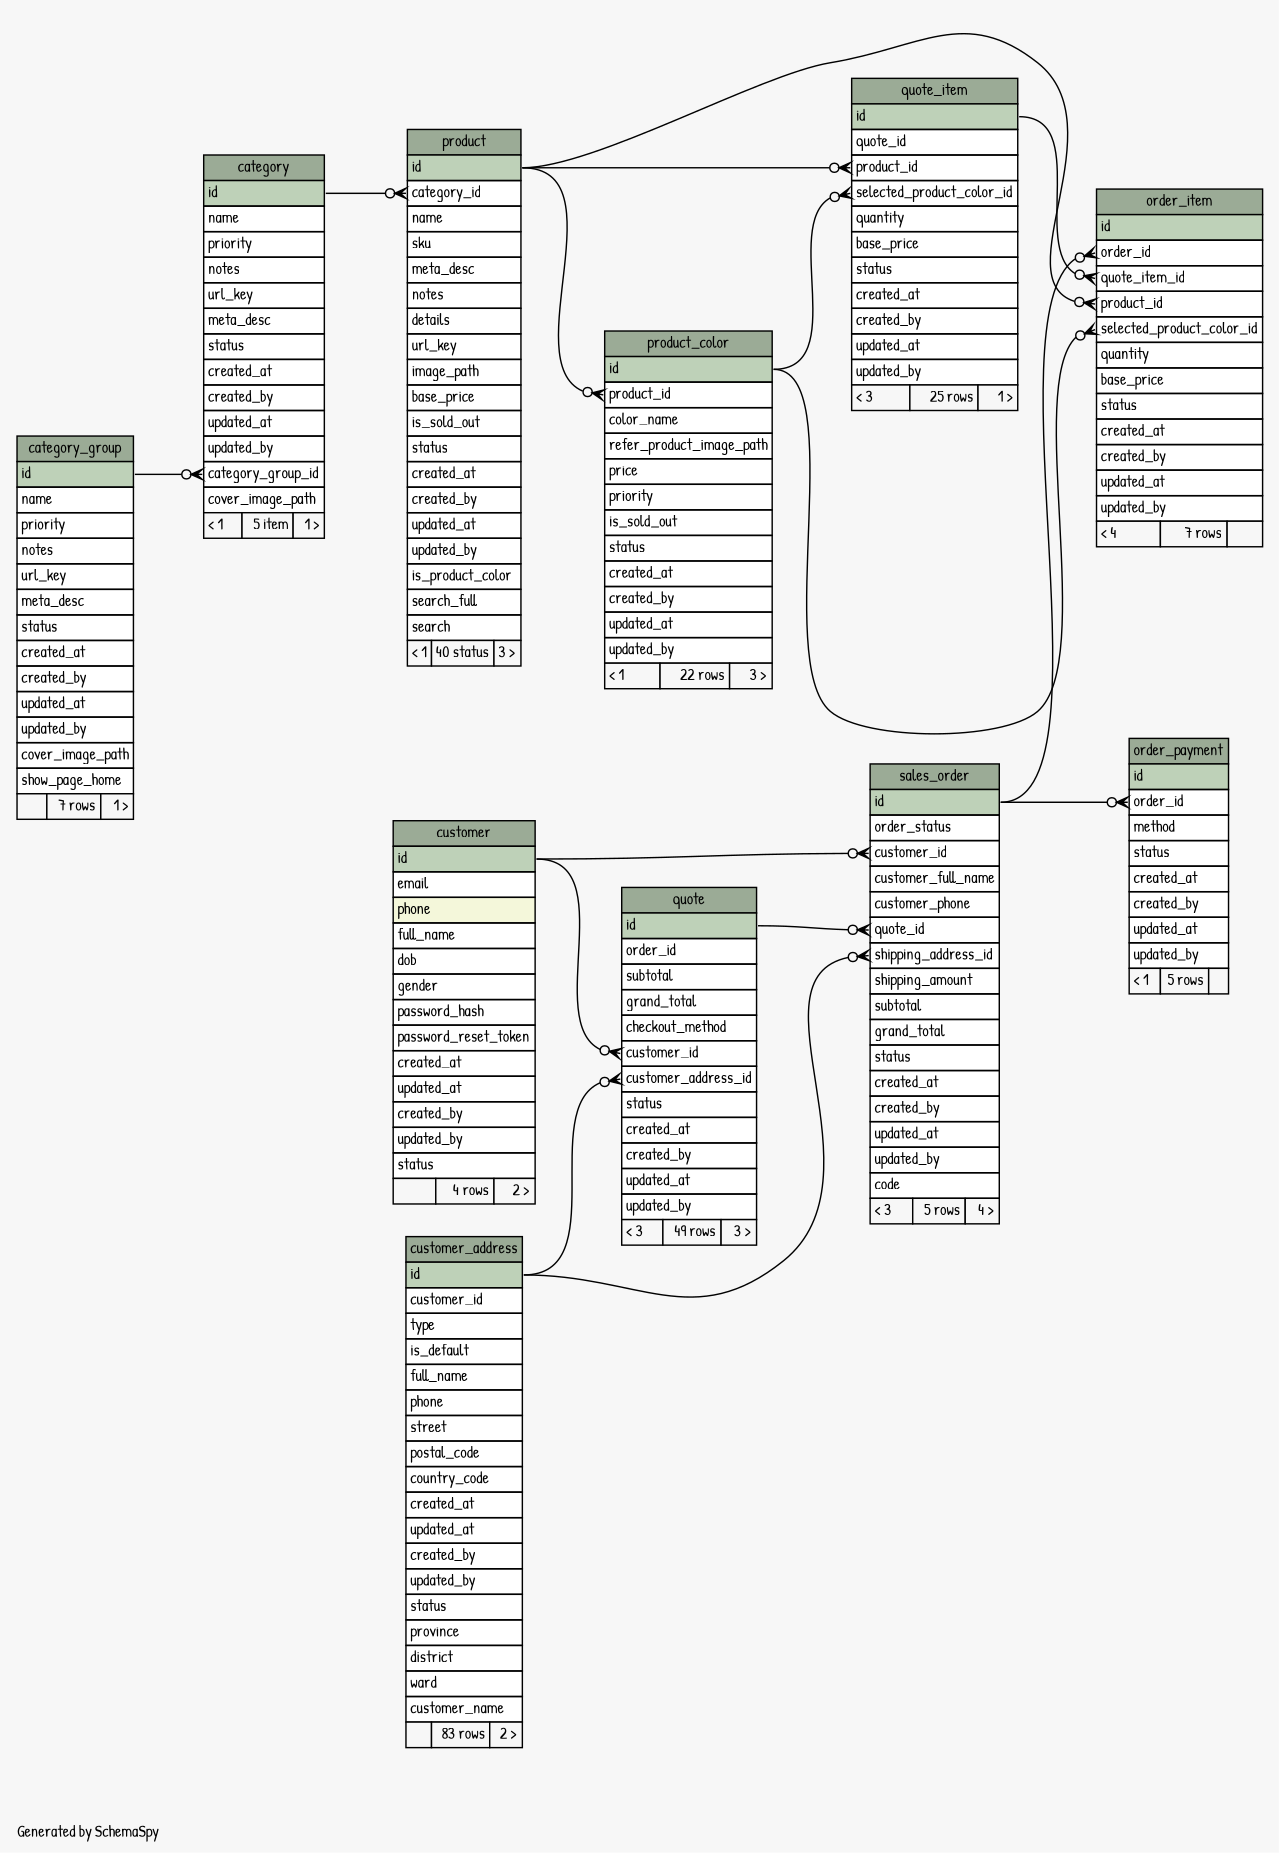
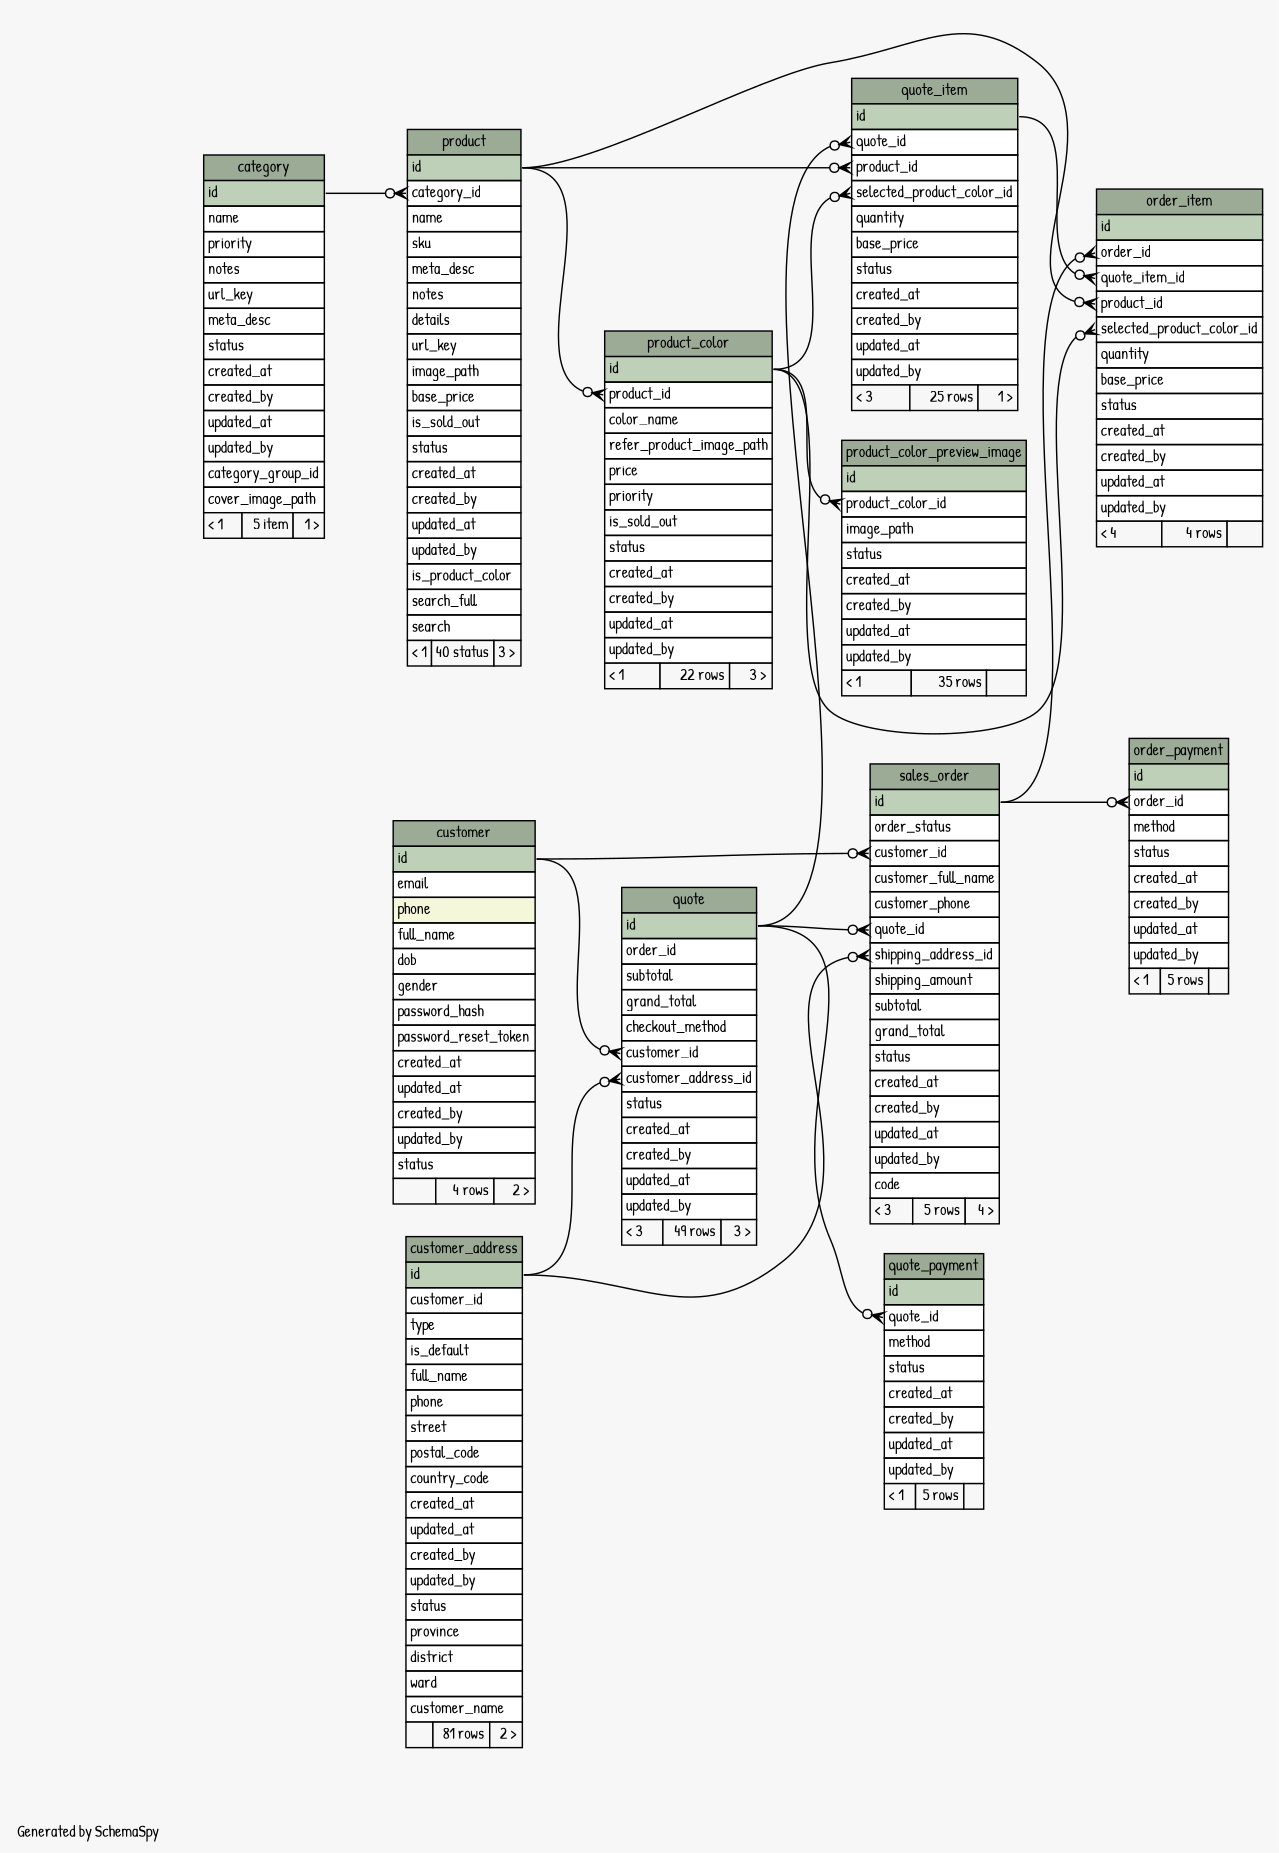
none -> (799, 483)
(1204, 533) -> (1204, 533)
none -> (934, 568)
(75, 628) -> none
none -> (934, 1381)
(463, 1734) -> (464, 1734)
